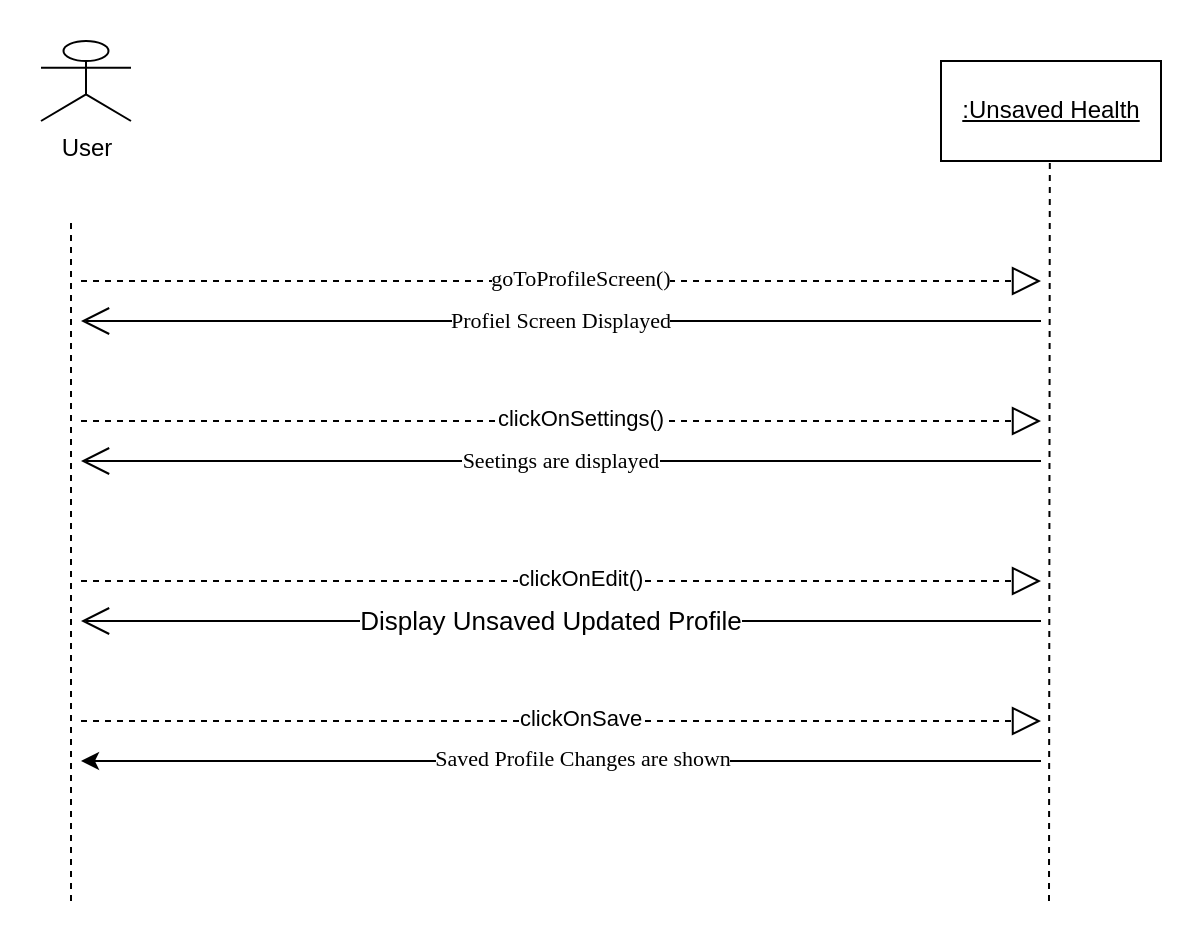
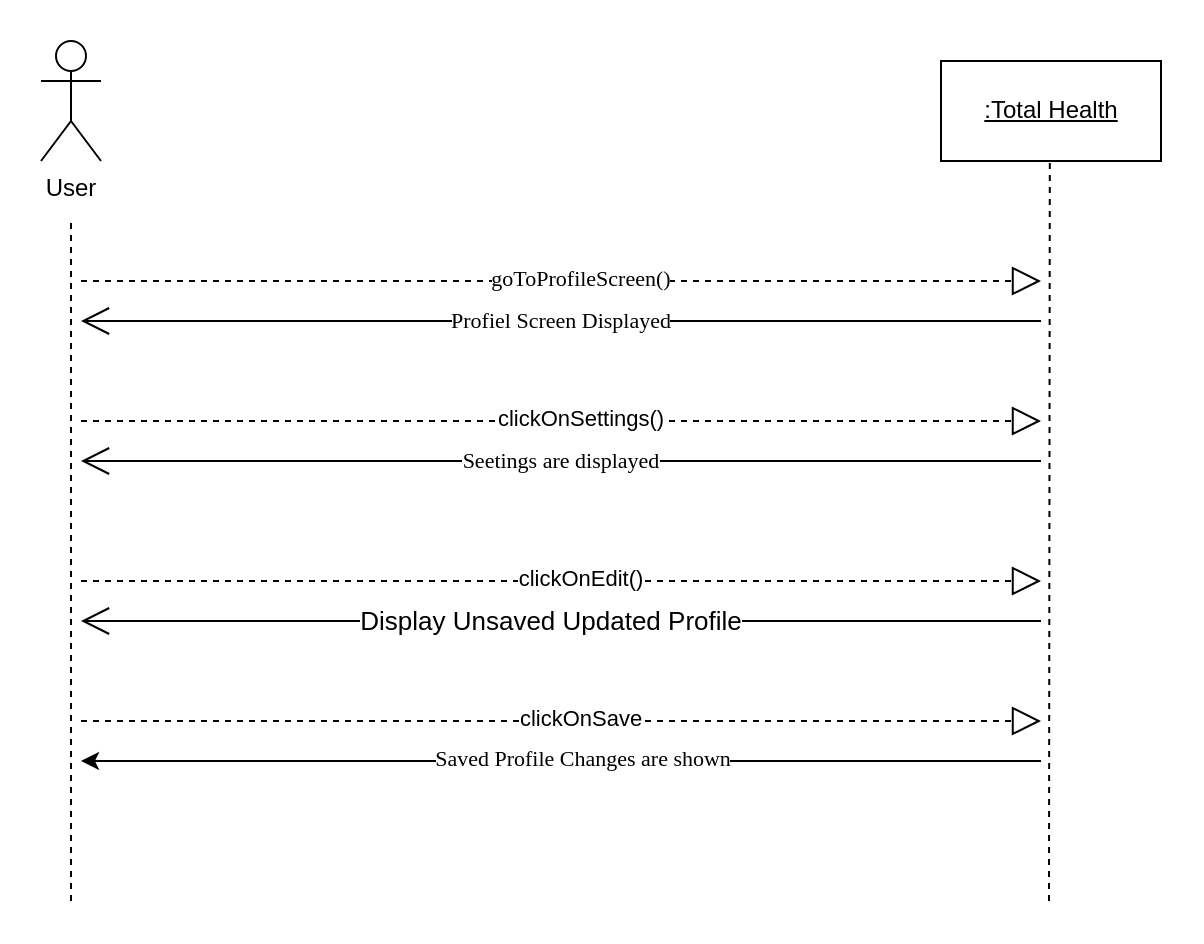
(86, 81) -> (71, 101)
(1052, 111) -> (1052, 111)
